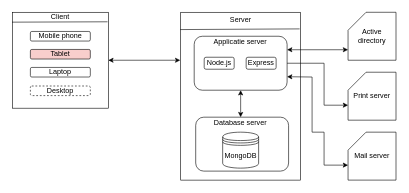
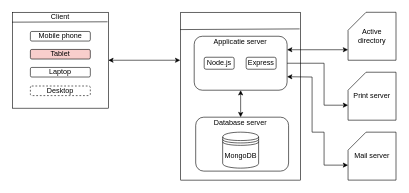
(241, 20) -> none
